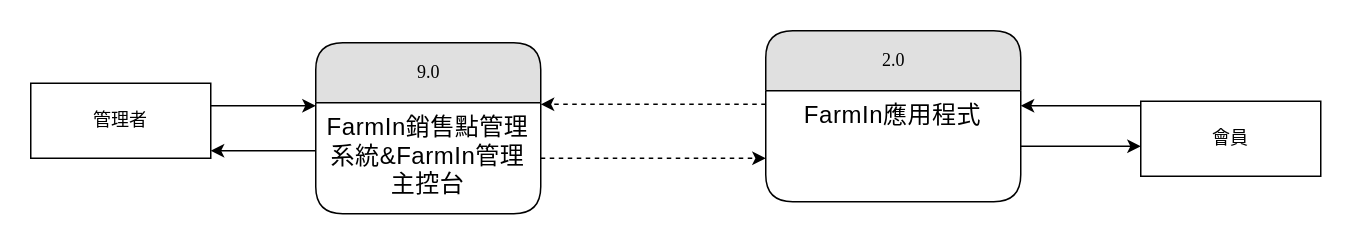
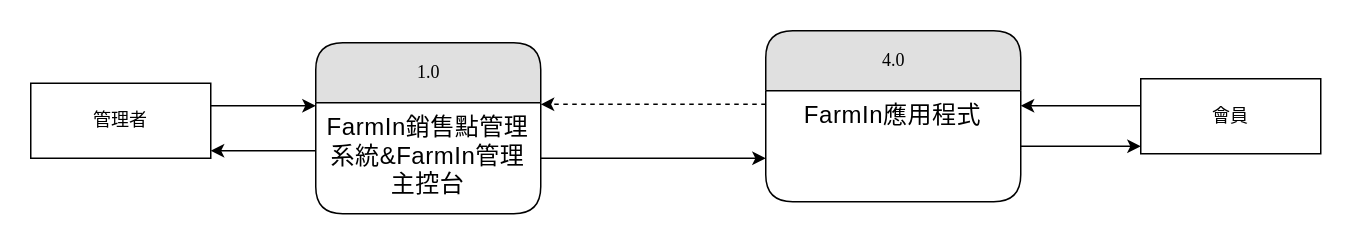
(894, 61) -> (894, 61)
(429, 73) -> (429, 73)
(1231, 139) -> (1231, 116)
(649, 158) -> (649, 158)
